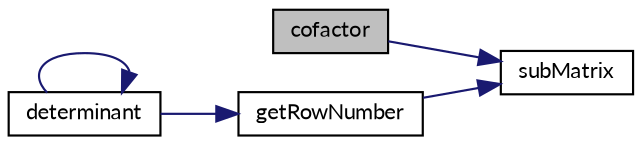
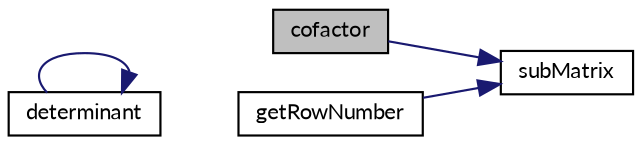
(188, 114) -> none
